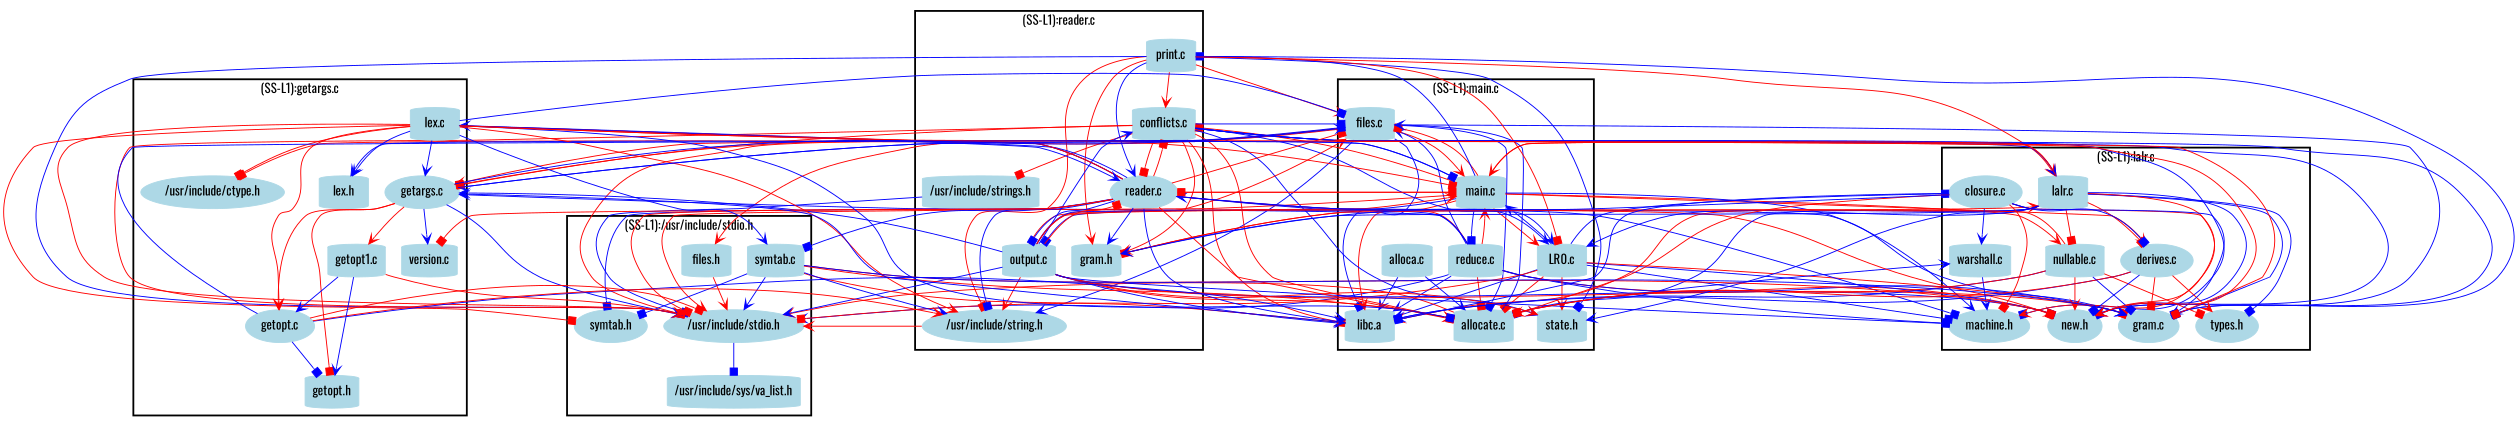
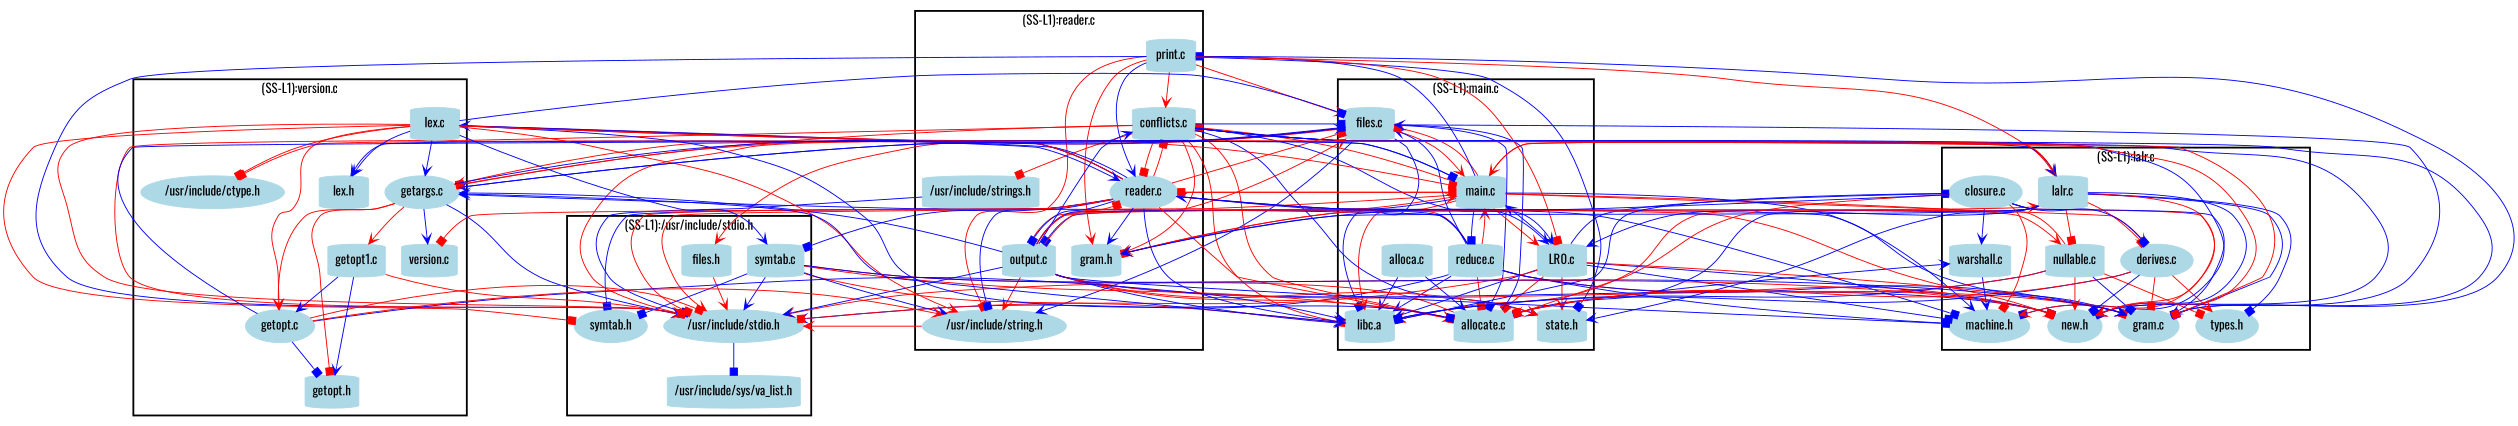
(300, 90) -> (300, 90)
